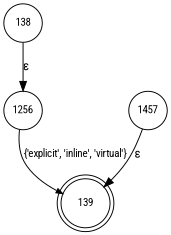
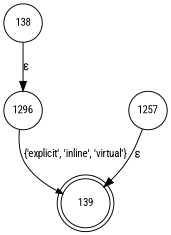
(23, 111) -> (23, 111)
(148, 111) -> (148, 111)
